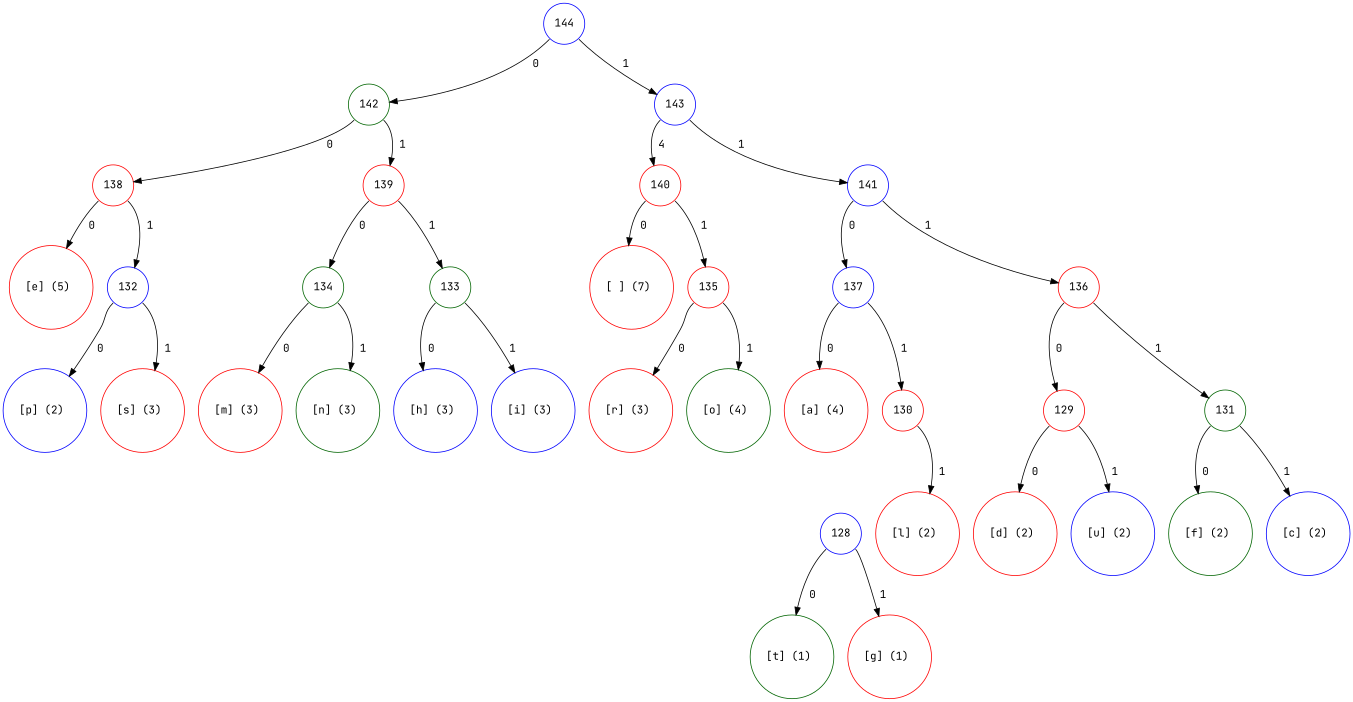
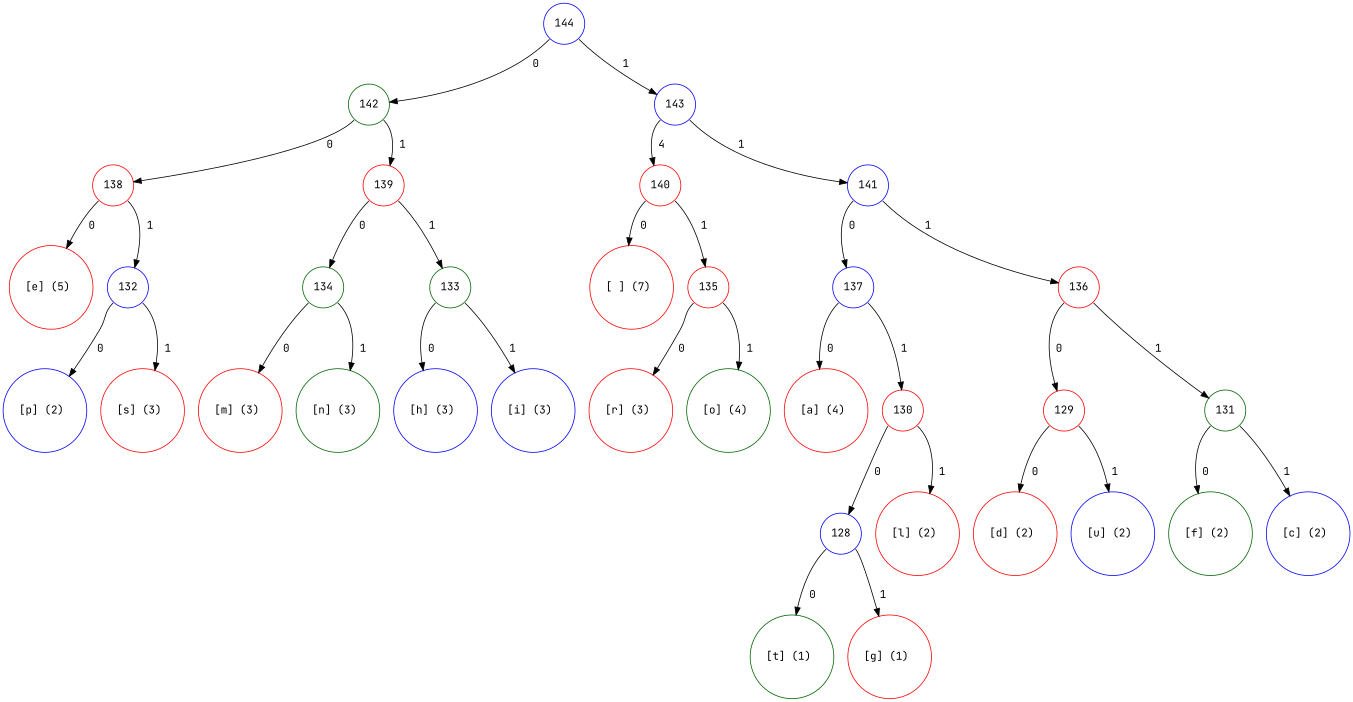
none -> (869, 466)
